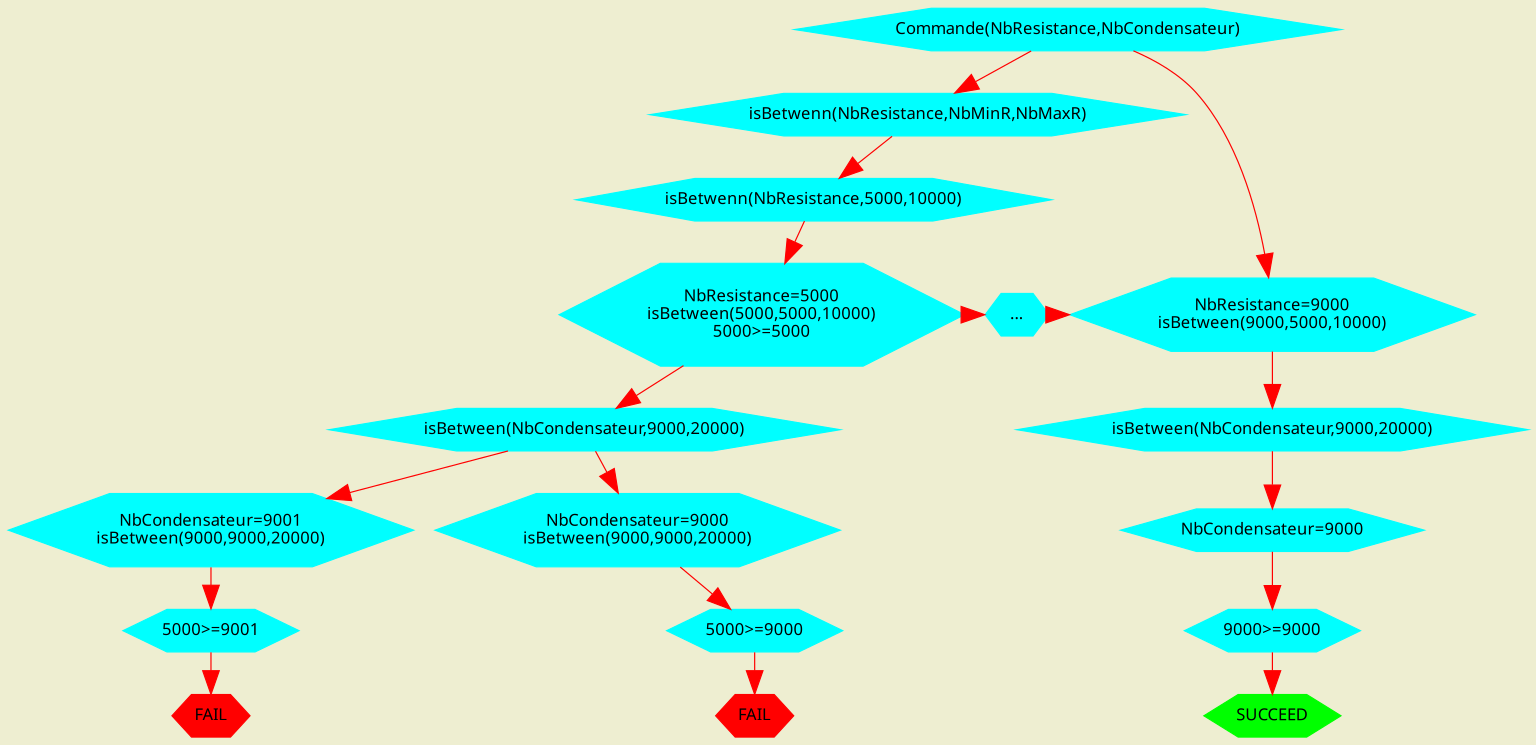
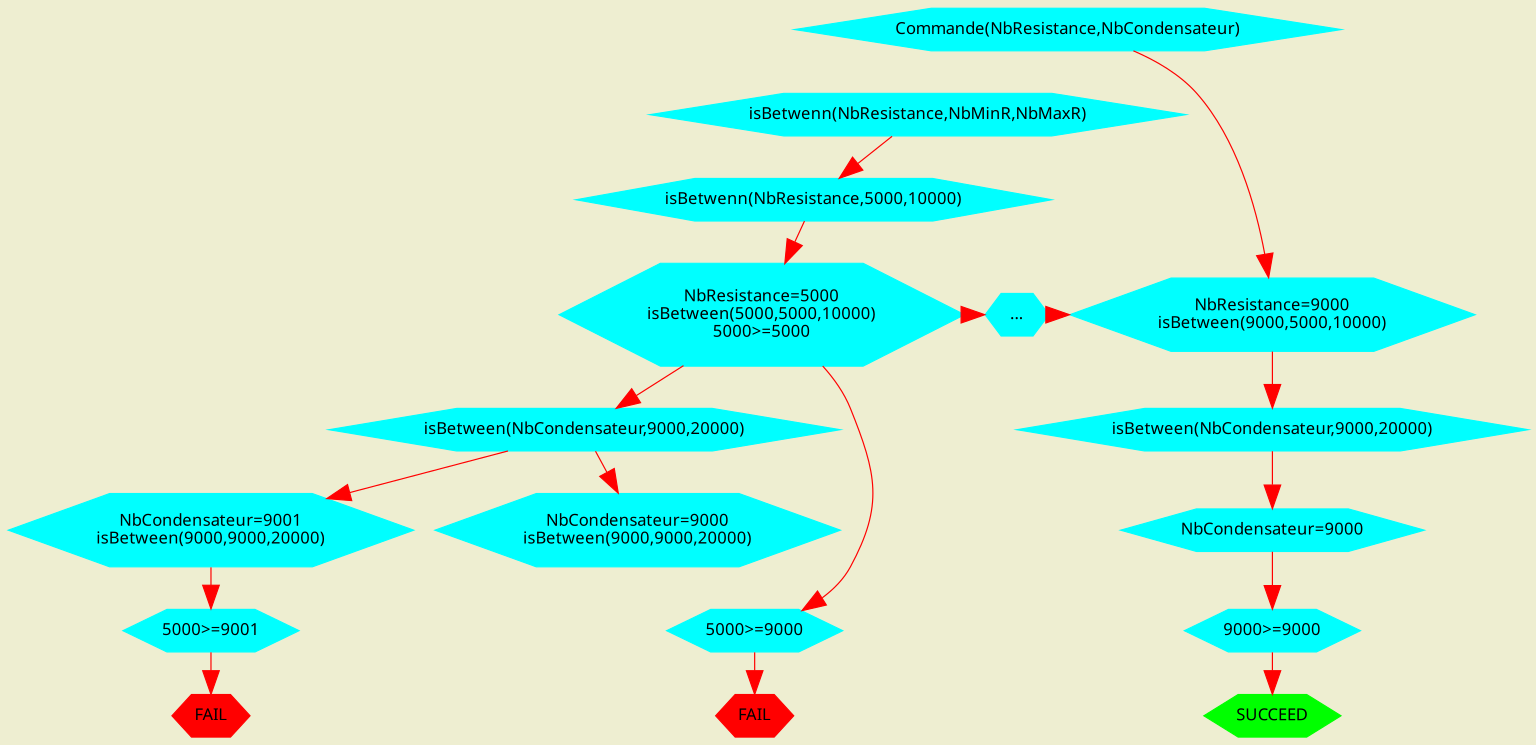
(1003, 66) -> none
(696, 581) -> (872, 484)
